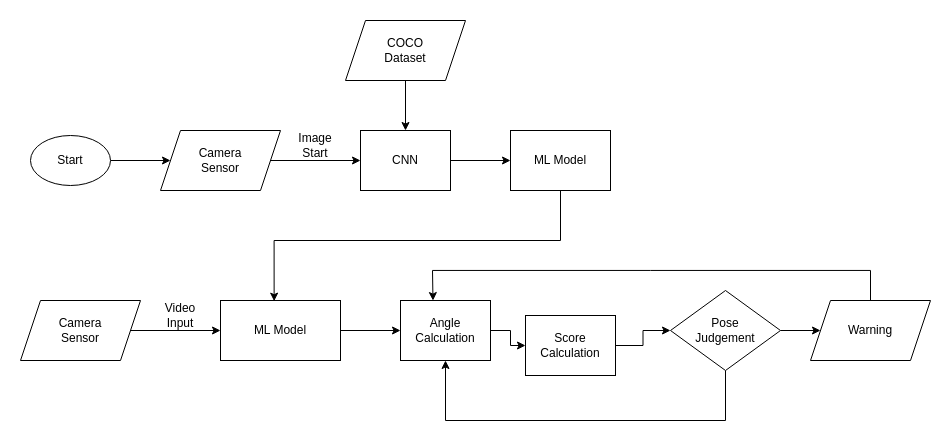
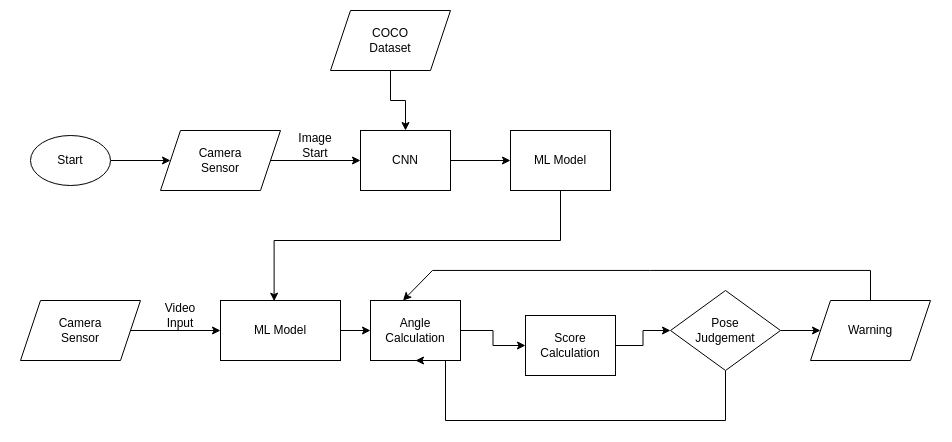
(406, 51) -> (391, 41)
(446, 331) -> (416, 331)
